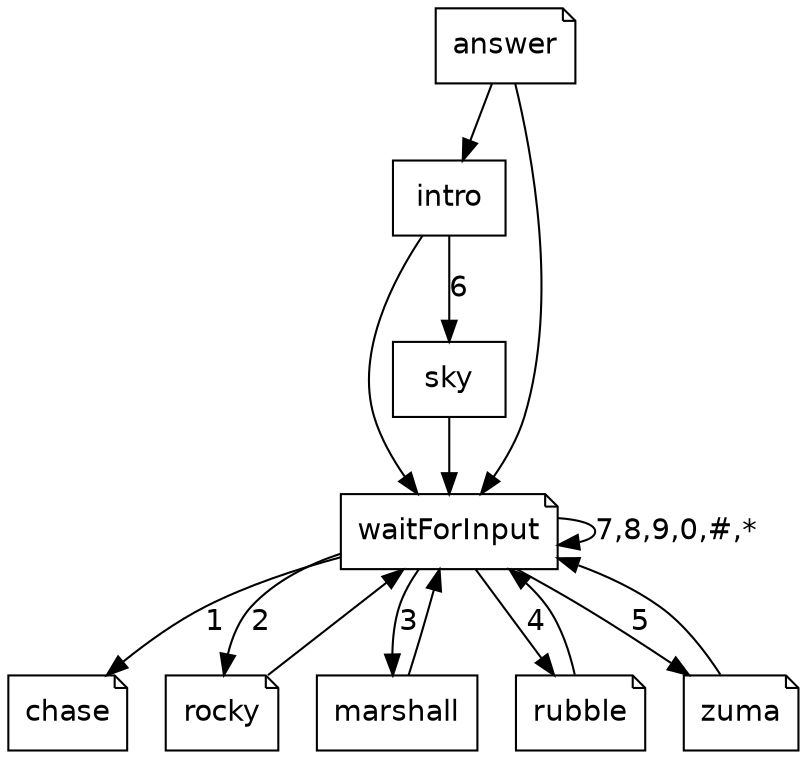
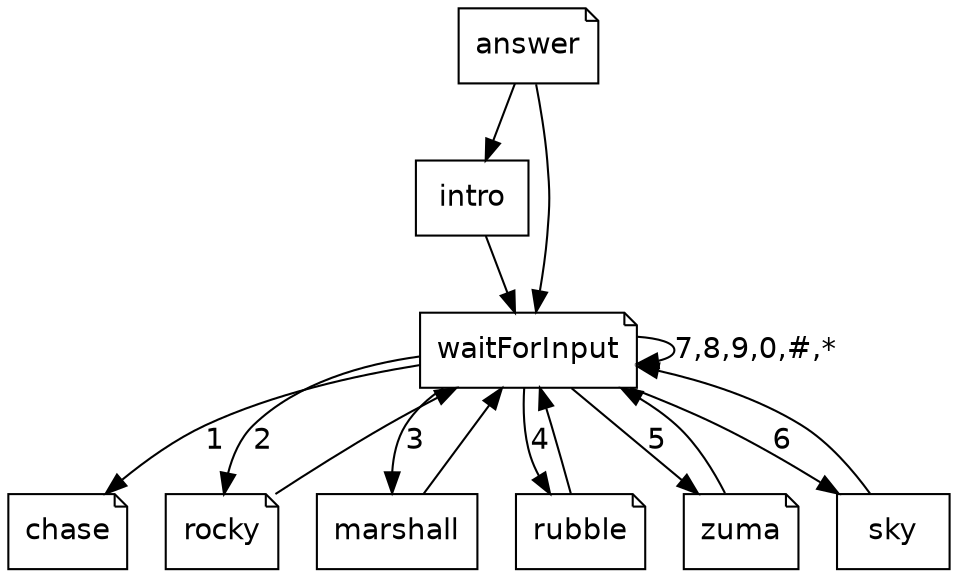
(449, 278) -> (728, 430)
